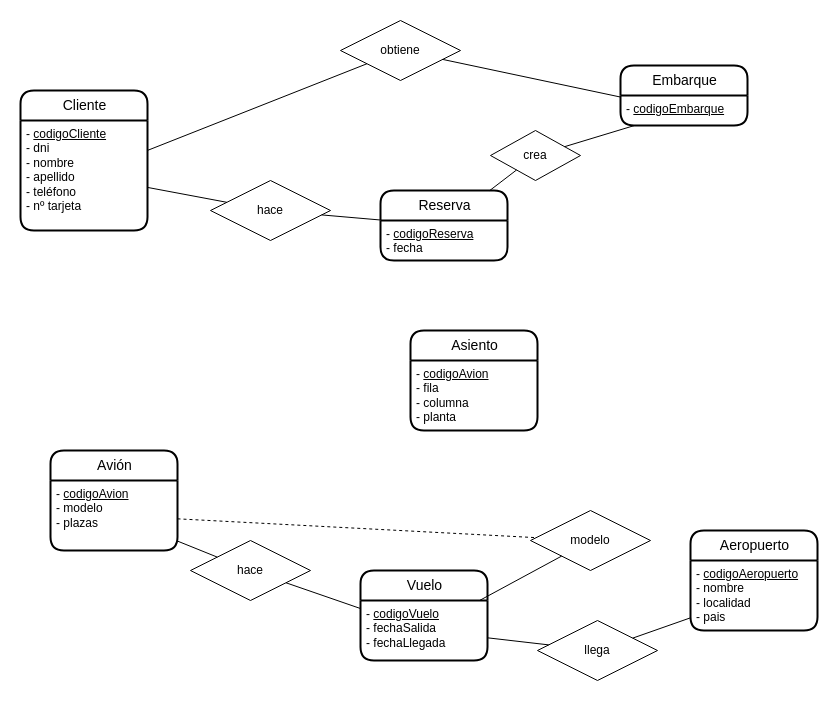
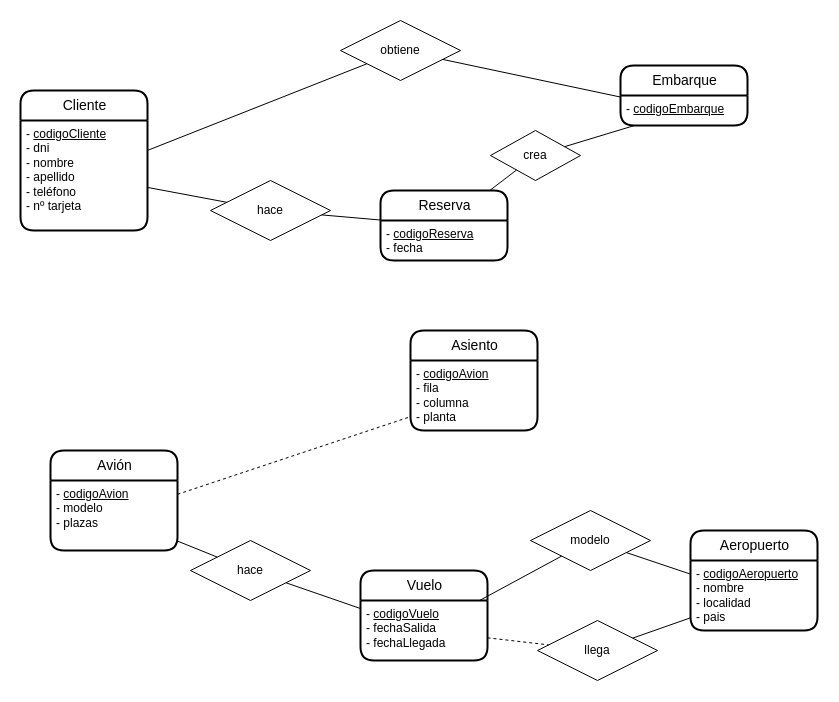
(357, 528) -> (294, 456)
none -> (657, 563)
(518, 641) -> (518, 641)
